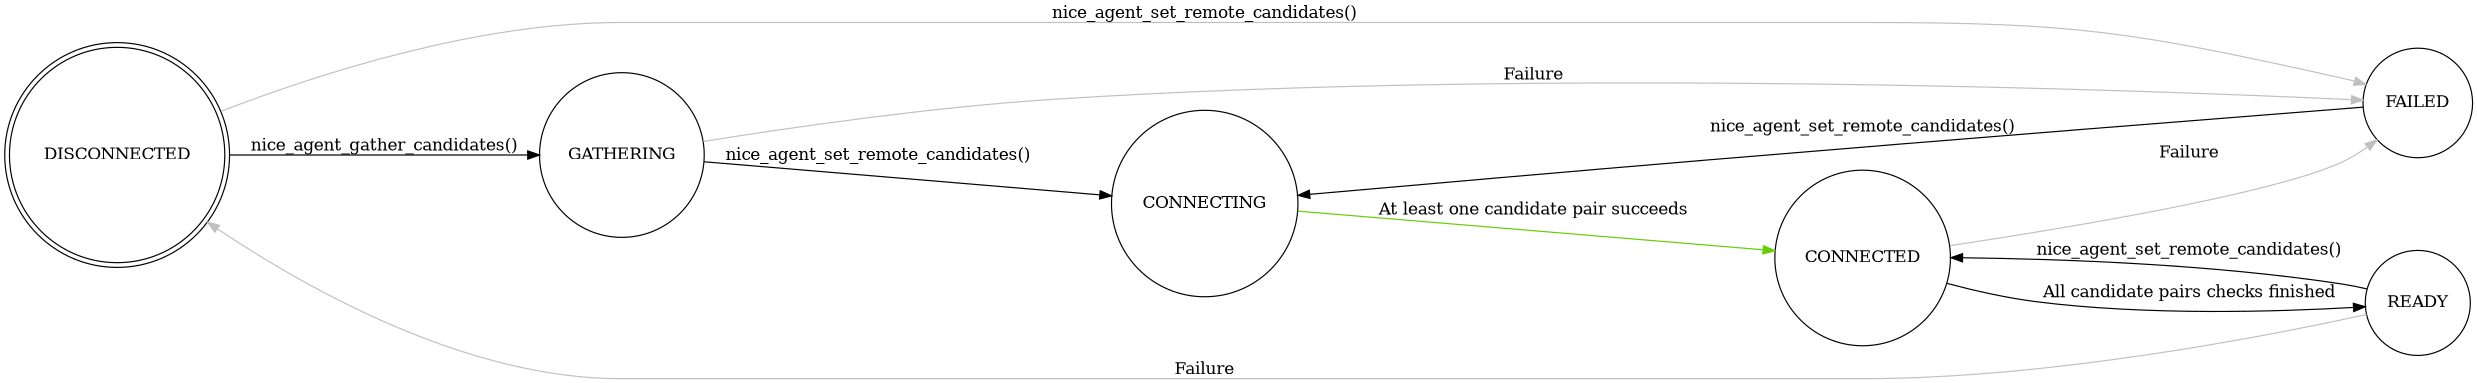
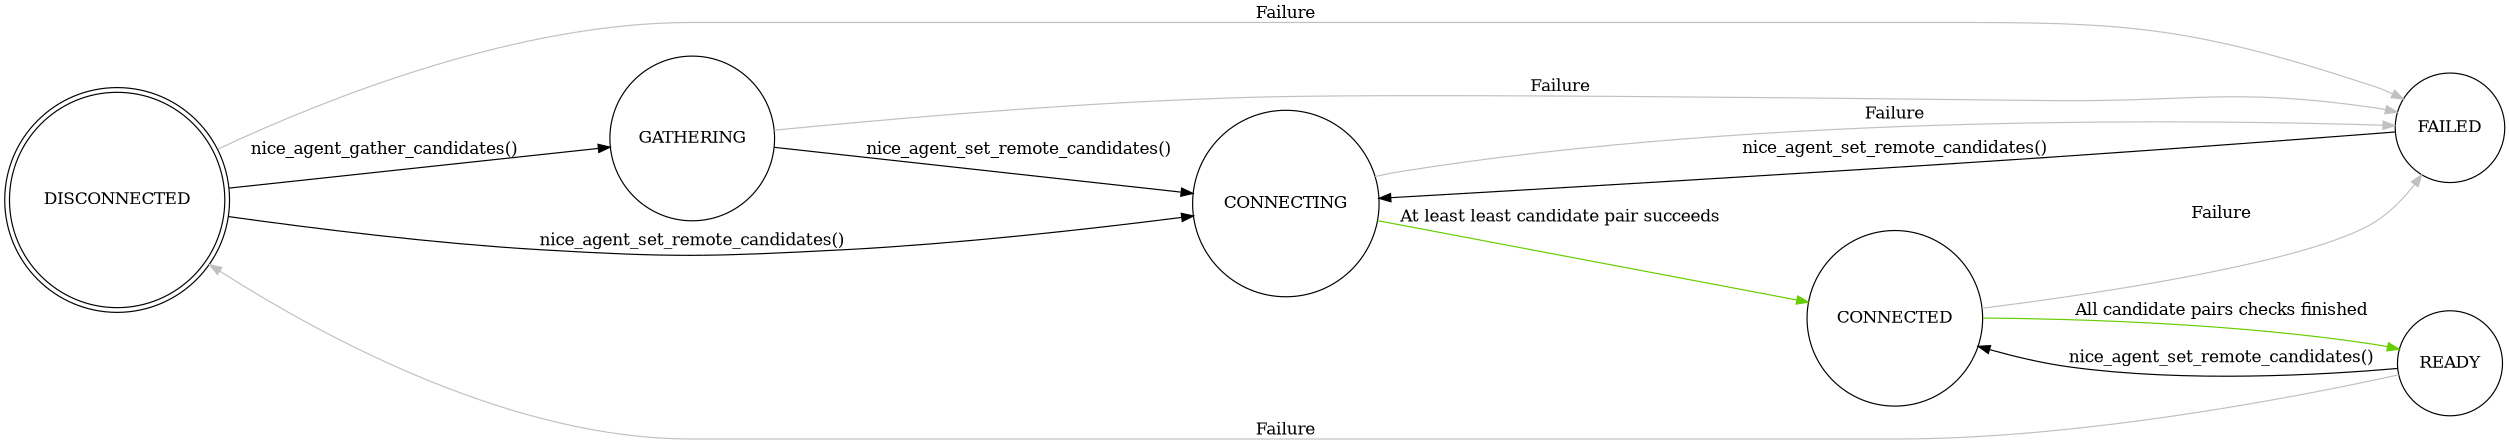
(1205, 14) -> (1286, 14)
none -> (1878, 128)
(1534, 210) -> (1561, 217)
none -> (705, 255)
(2149, 310) -> (2186, 325)
